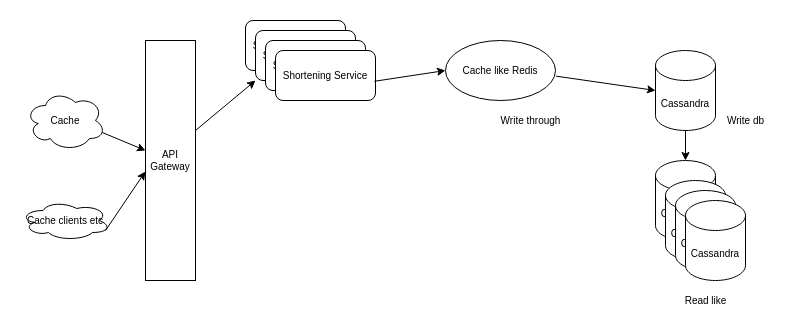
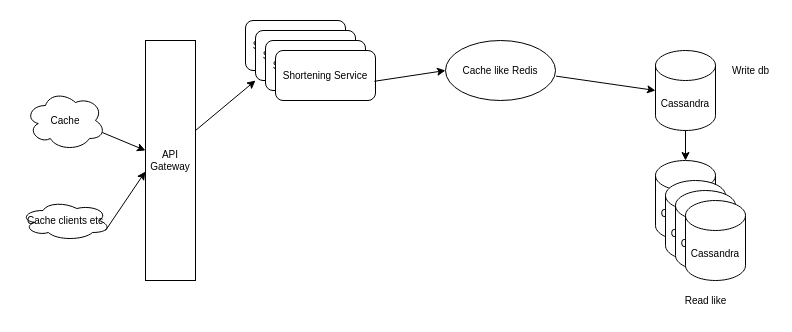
(531, 121) -> none
(746, 121) -> (751, 71)
